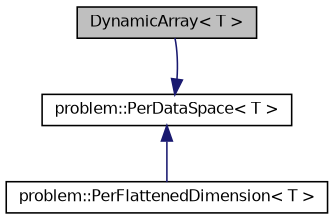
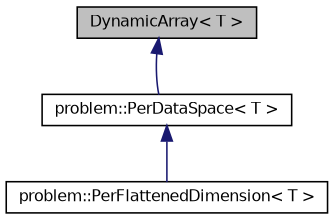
(177, 59) -> (157, 74)
